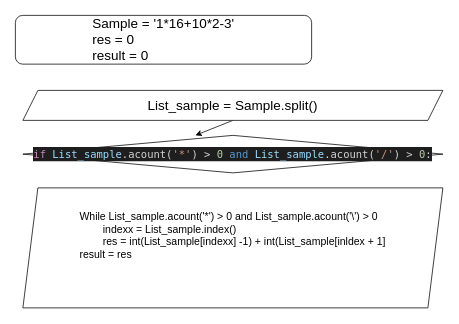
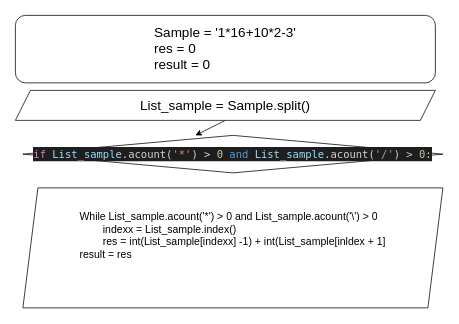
(164, 40) -> (225, 49)
(233, 105) -> (225, 105)
